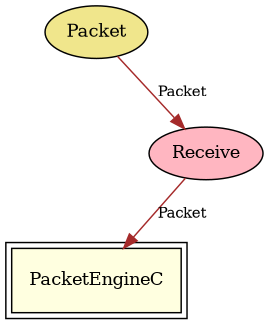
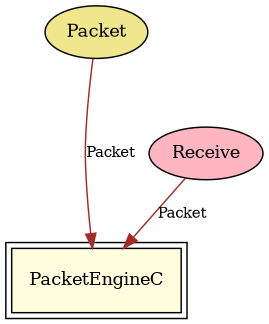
(146, 87) -> (85, 146)
